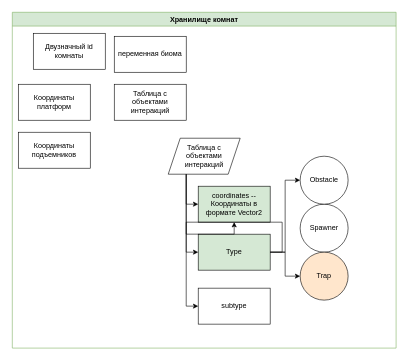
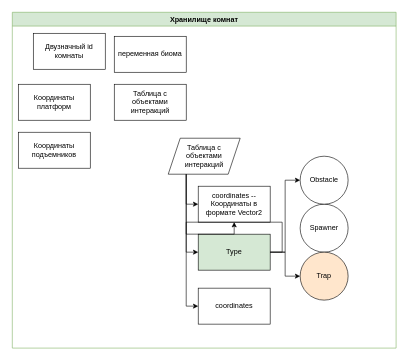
(234, 204) -> (234, 204)
(234, 306) -> (234, 306)
